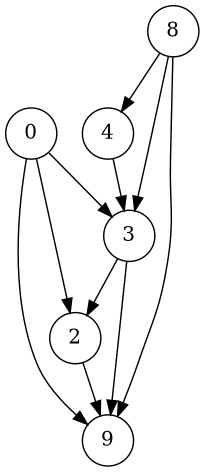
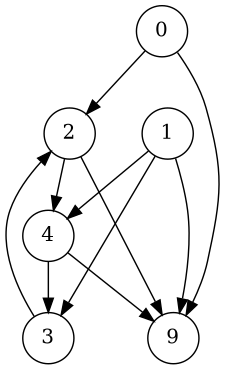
(173, 31) -> (168, 134)
none -> (60, 178)
(75, 180) -> none
(119, 331) -> (105, 283)
